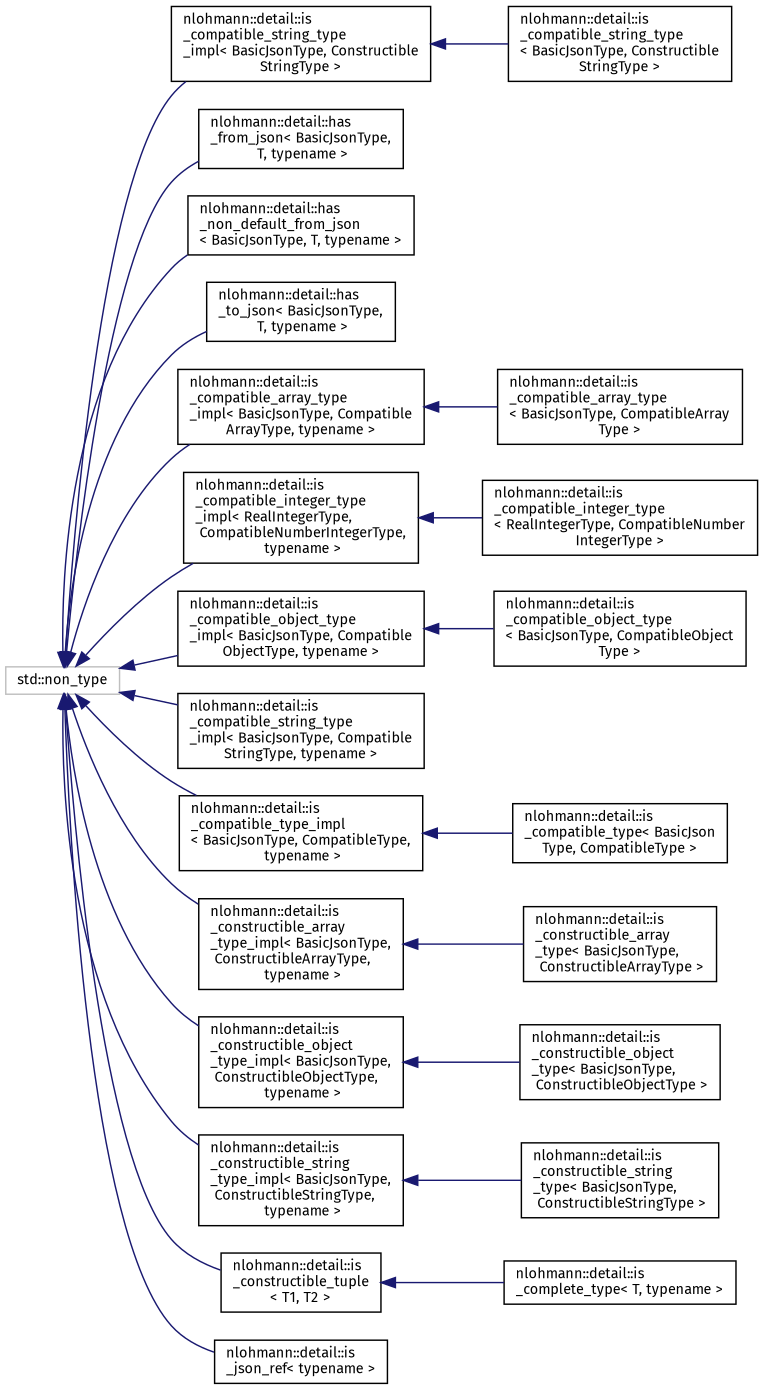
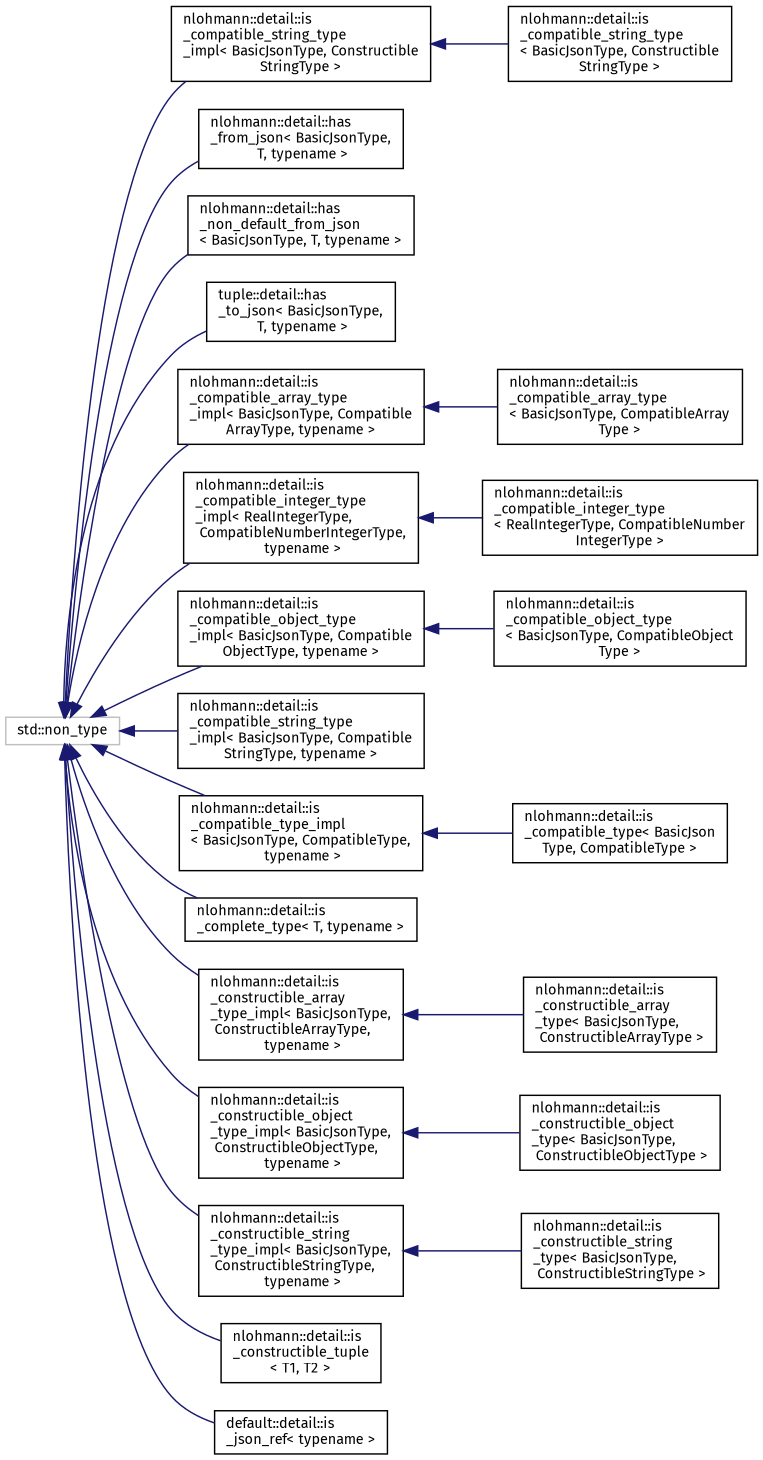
(301, 312) -> (301, 312)
(450, 1283) -> (125, 839)
(301, 1362) -> (301, 1432)
